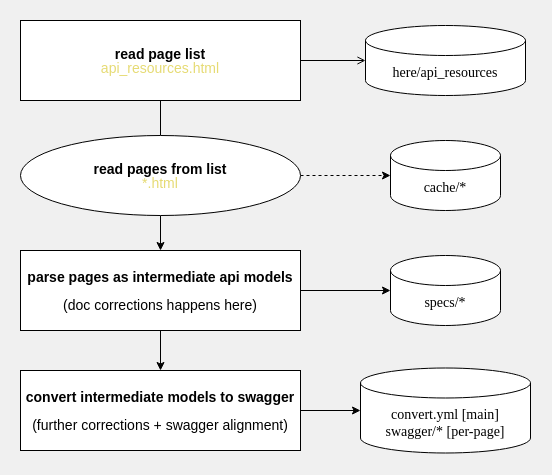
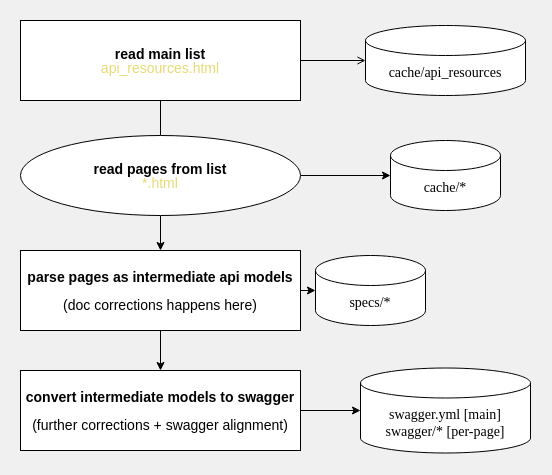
(161, 61) -> (161, 61)
(446, 74) -> (446, 74)
(343, 176) -> (343, 176)
(446, 291) -> (371, 291)
(446, 424) -> (446, 424)
